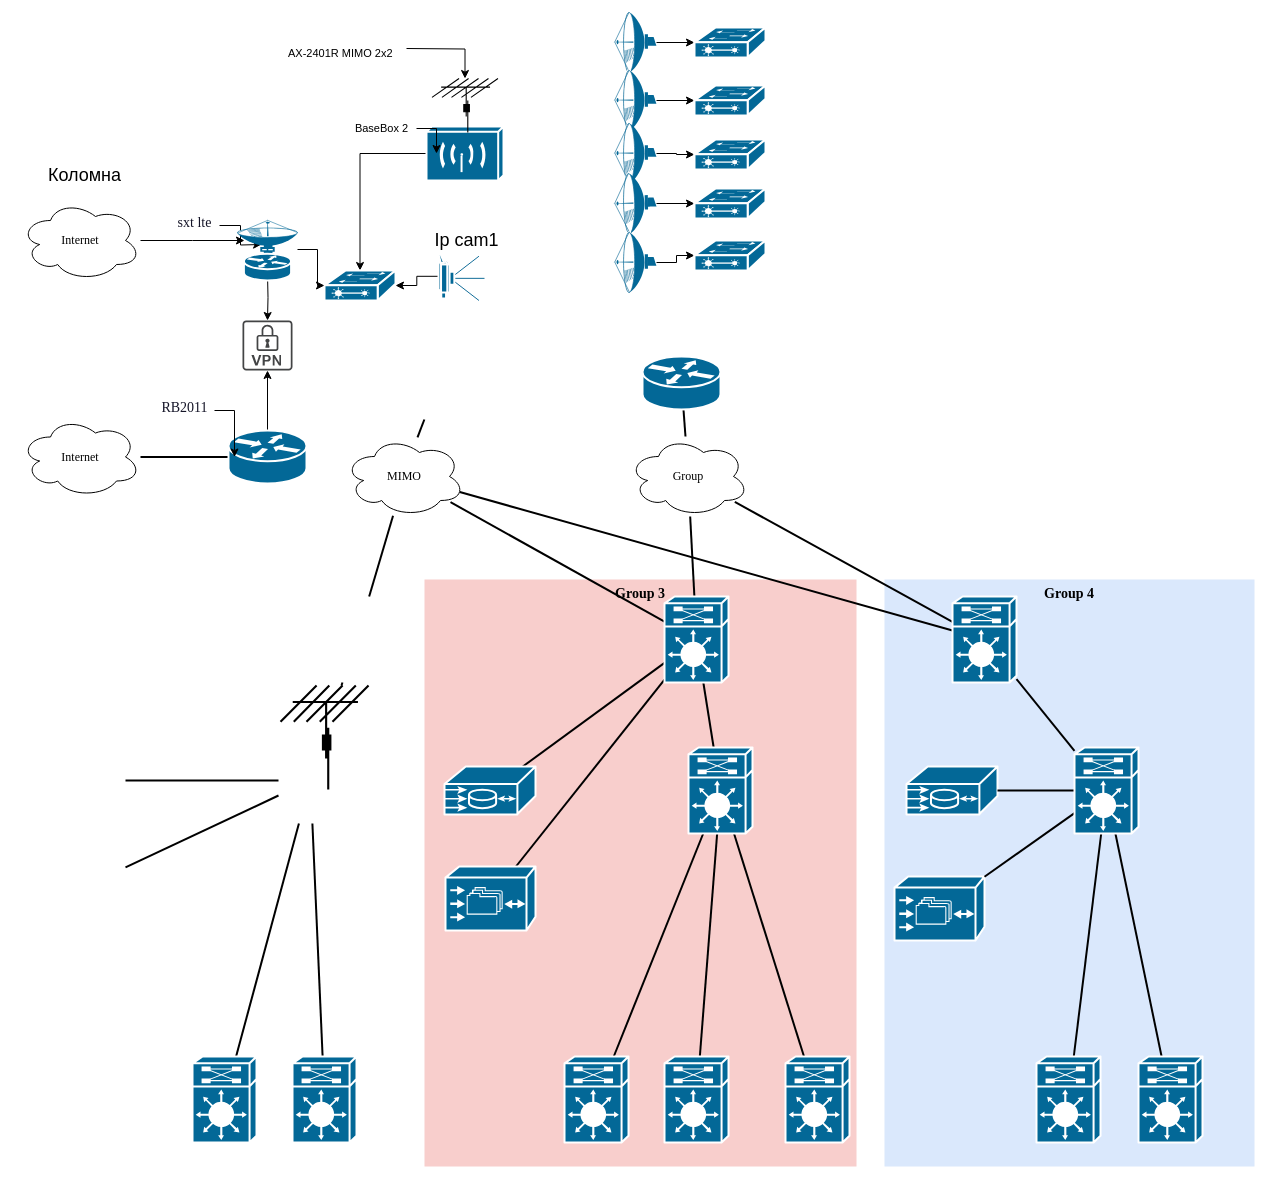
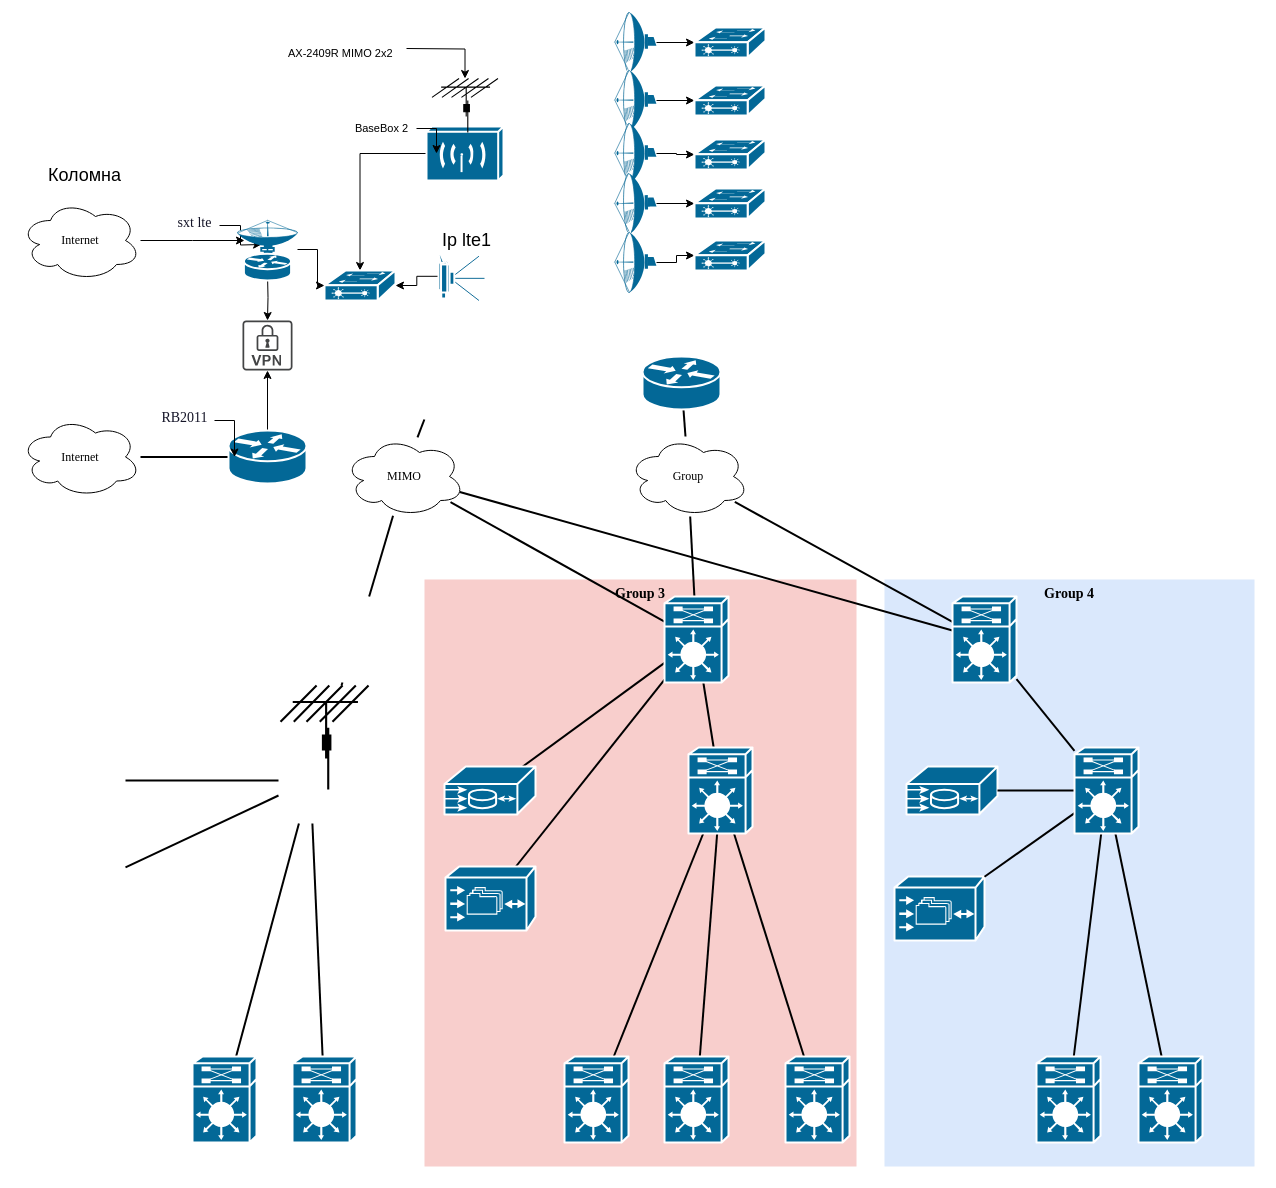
(338, 54) -> (338, 54)
(467, 241) -> (467, 241)
(185, 411) -> (185, 421)
